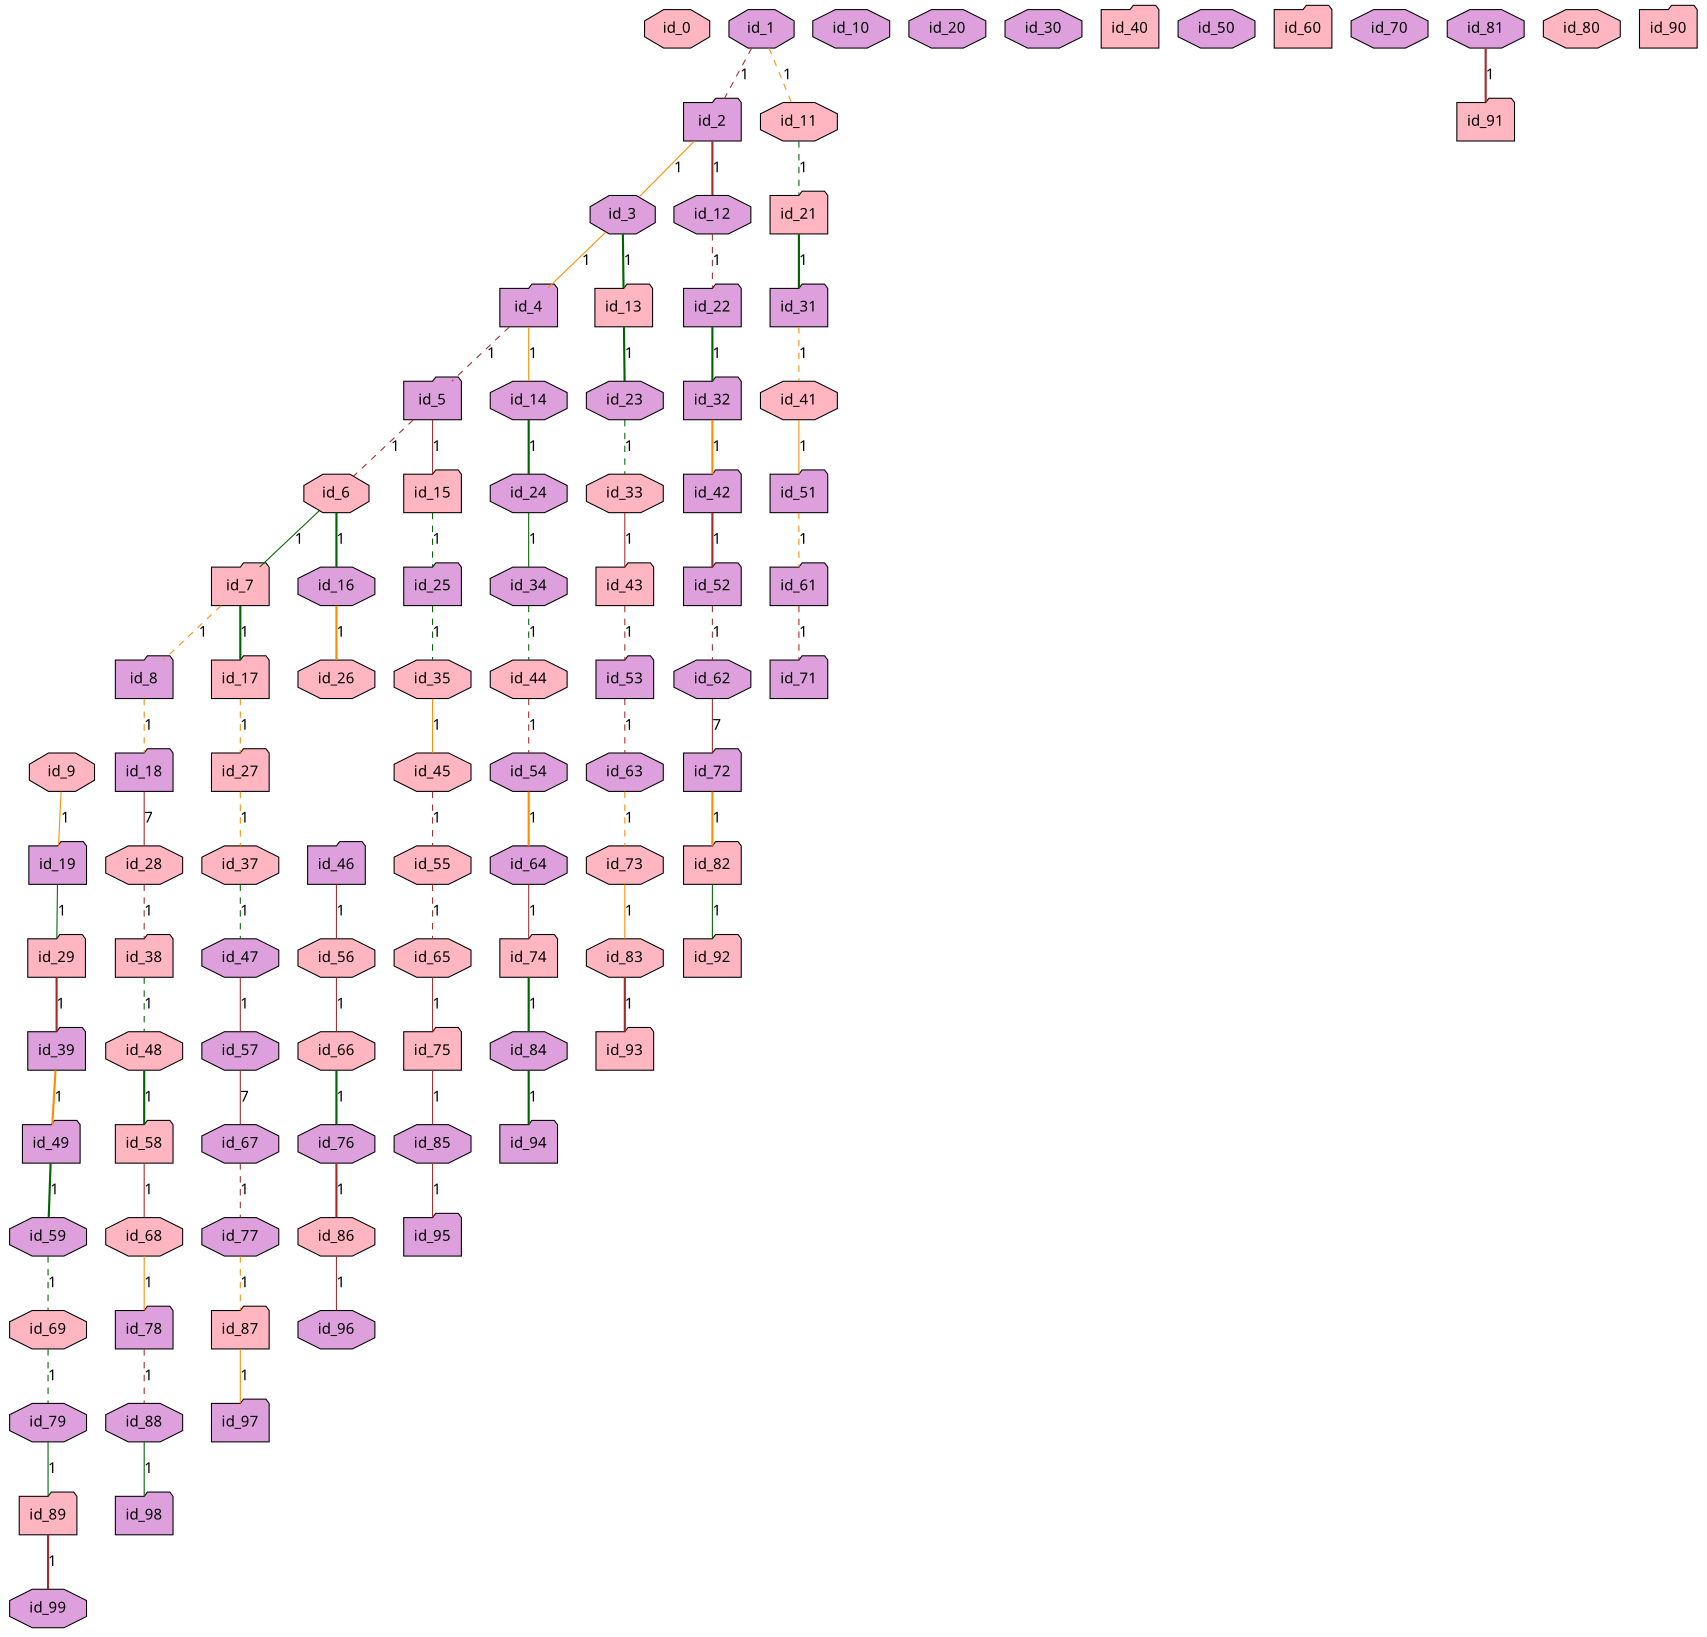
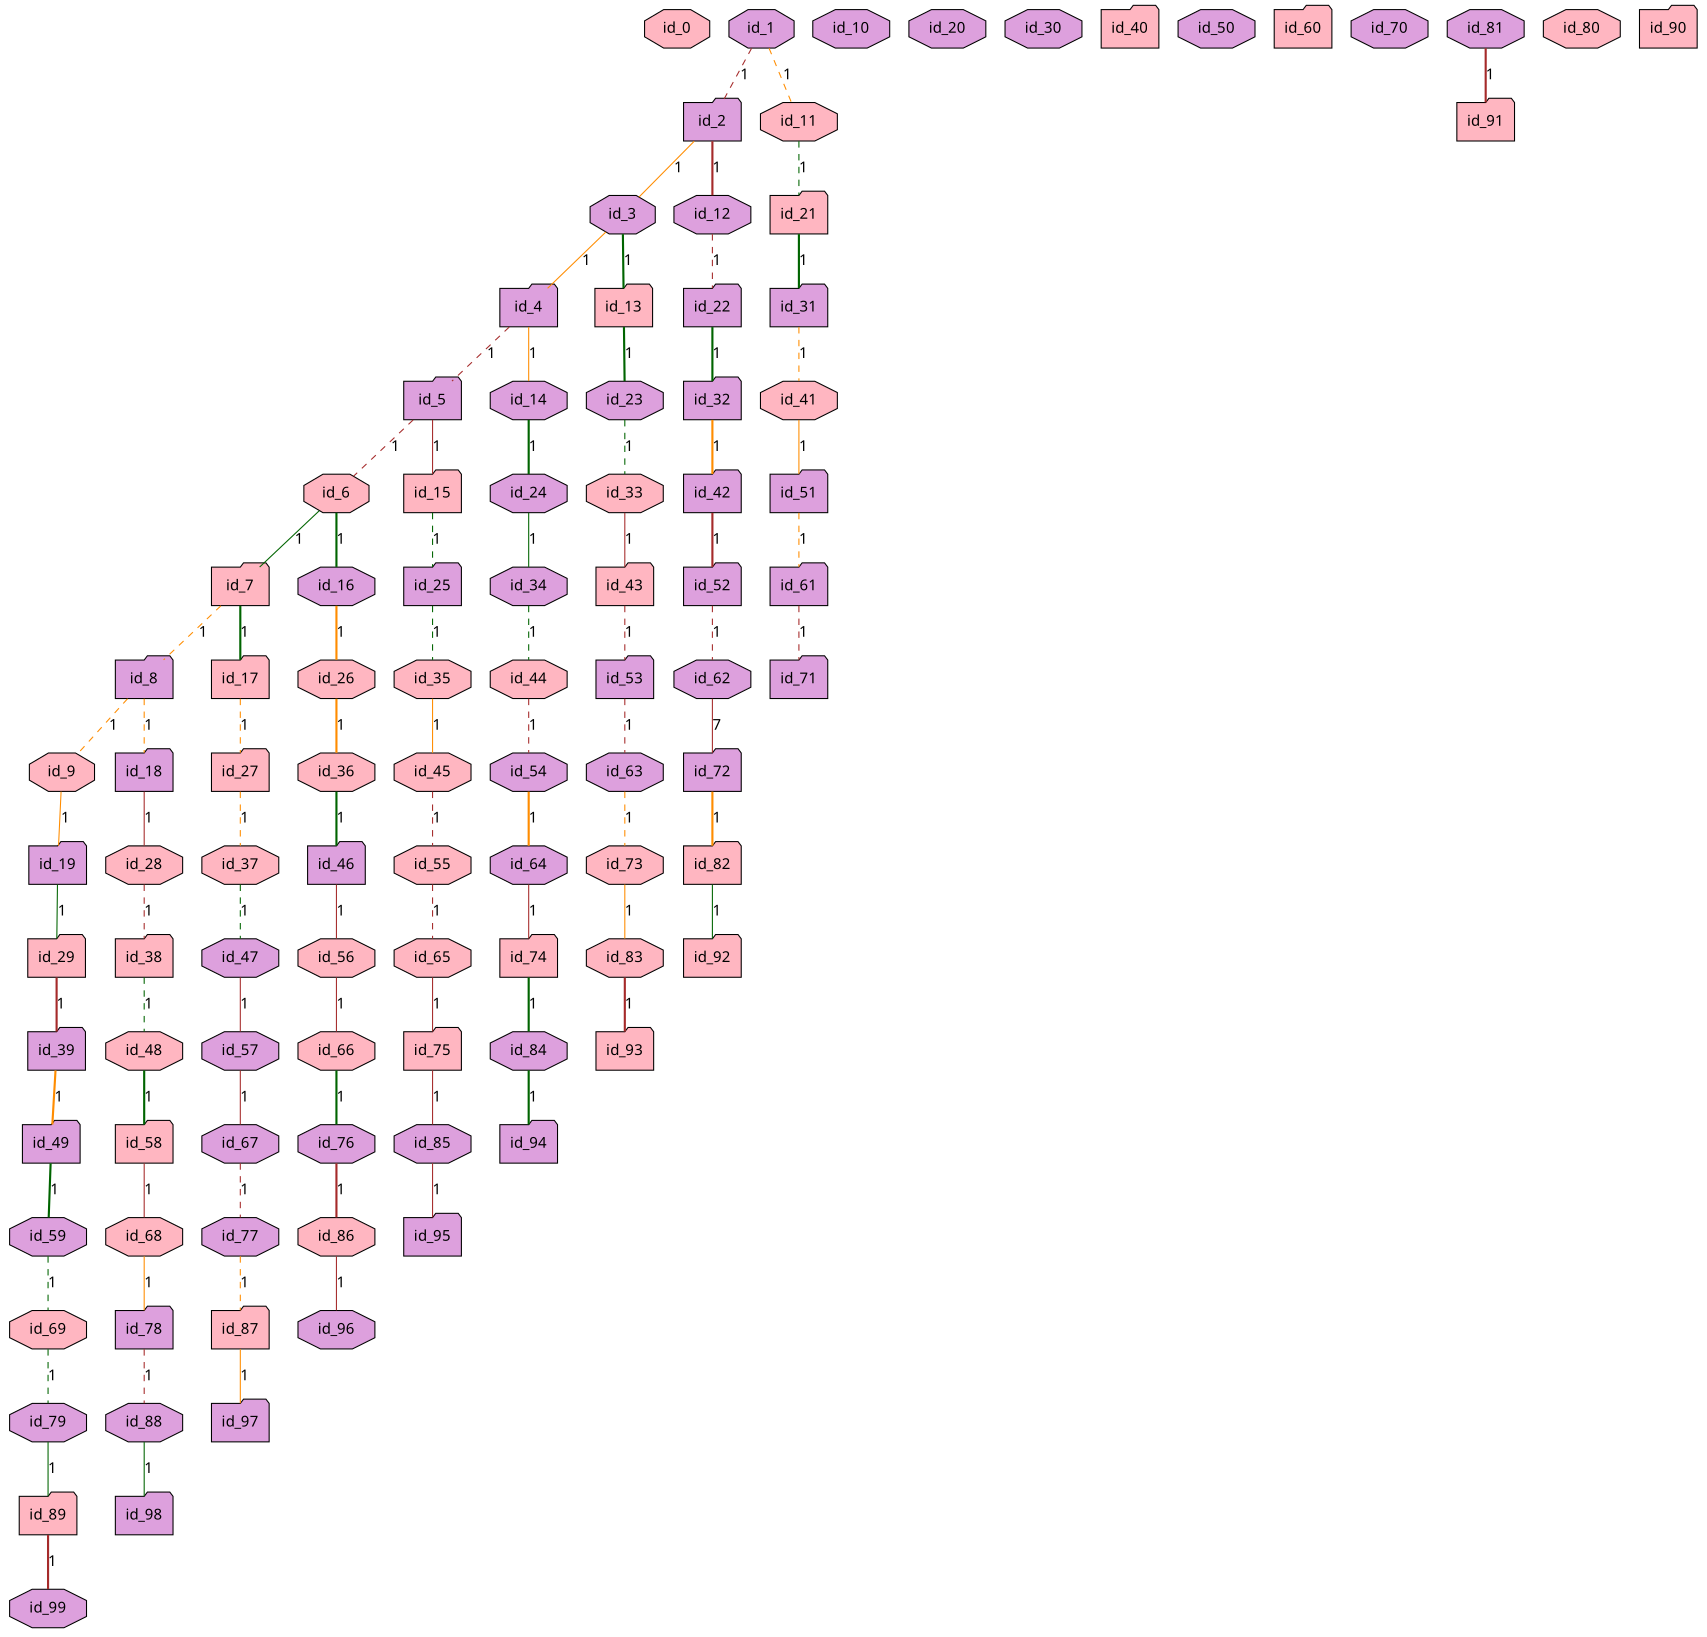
none -> (102, 726)
none -> (336, 772)
(149, 819) -> (149, 819)
(245, 1097) -> (245, 1097)
